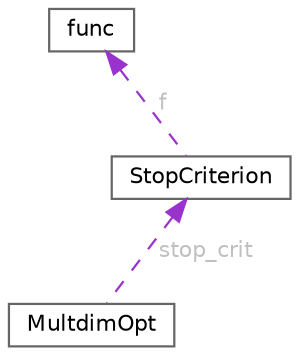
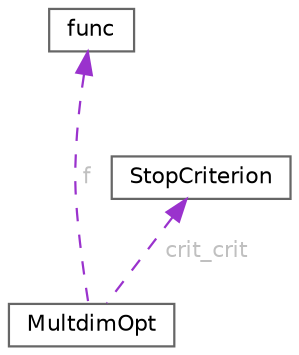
(153, 113) -> (76, 189)
(203, 251) -> (203, 251)
